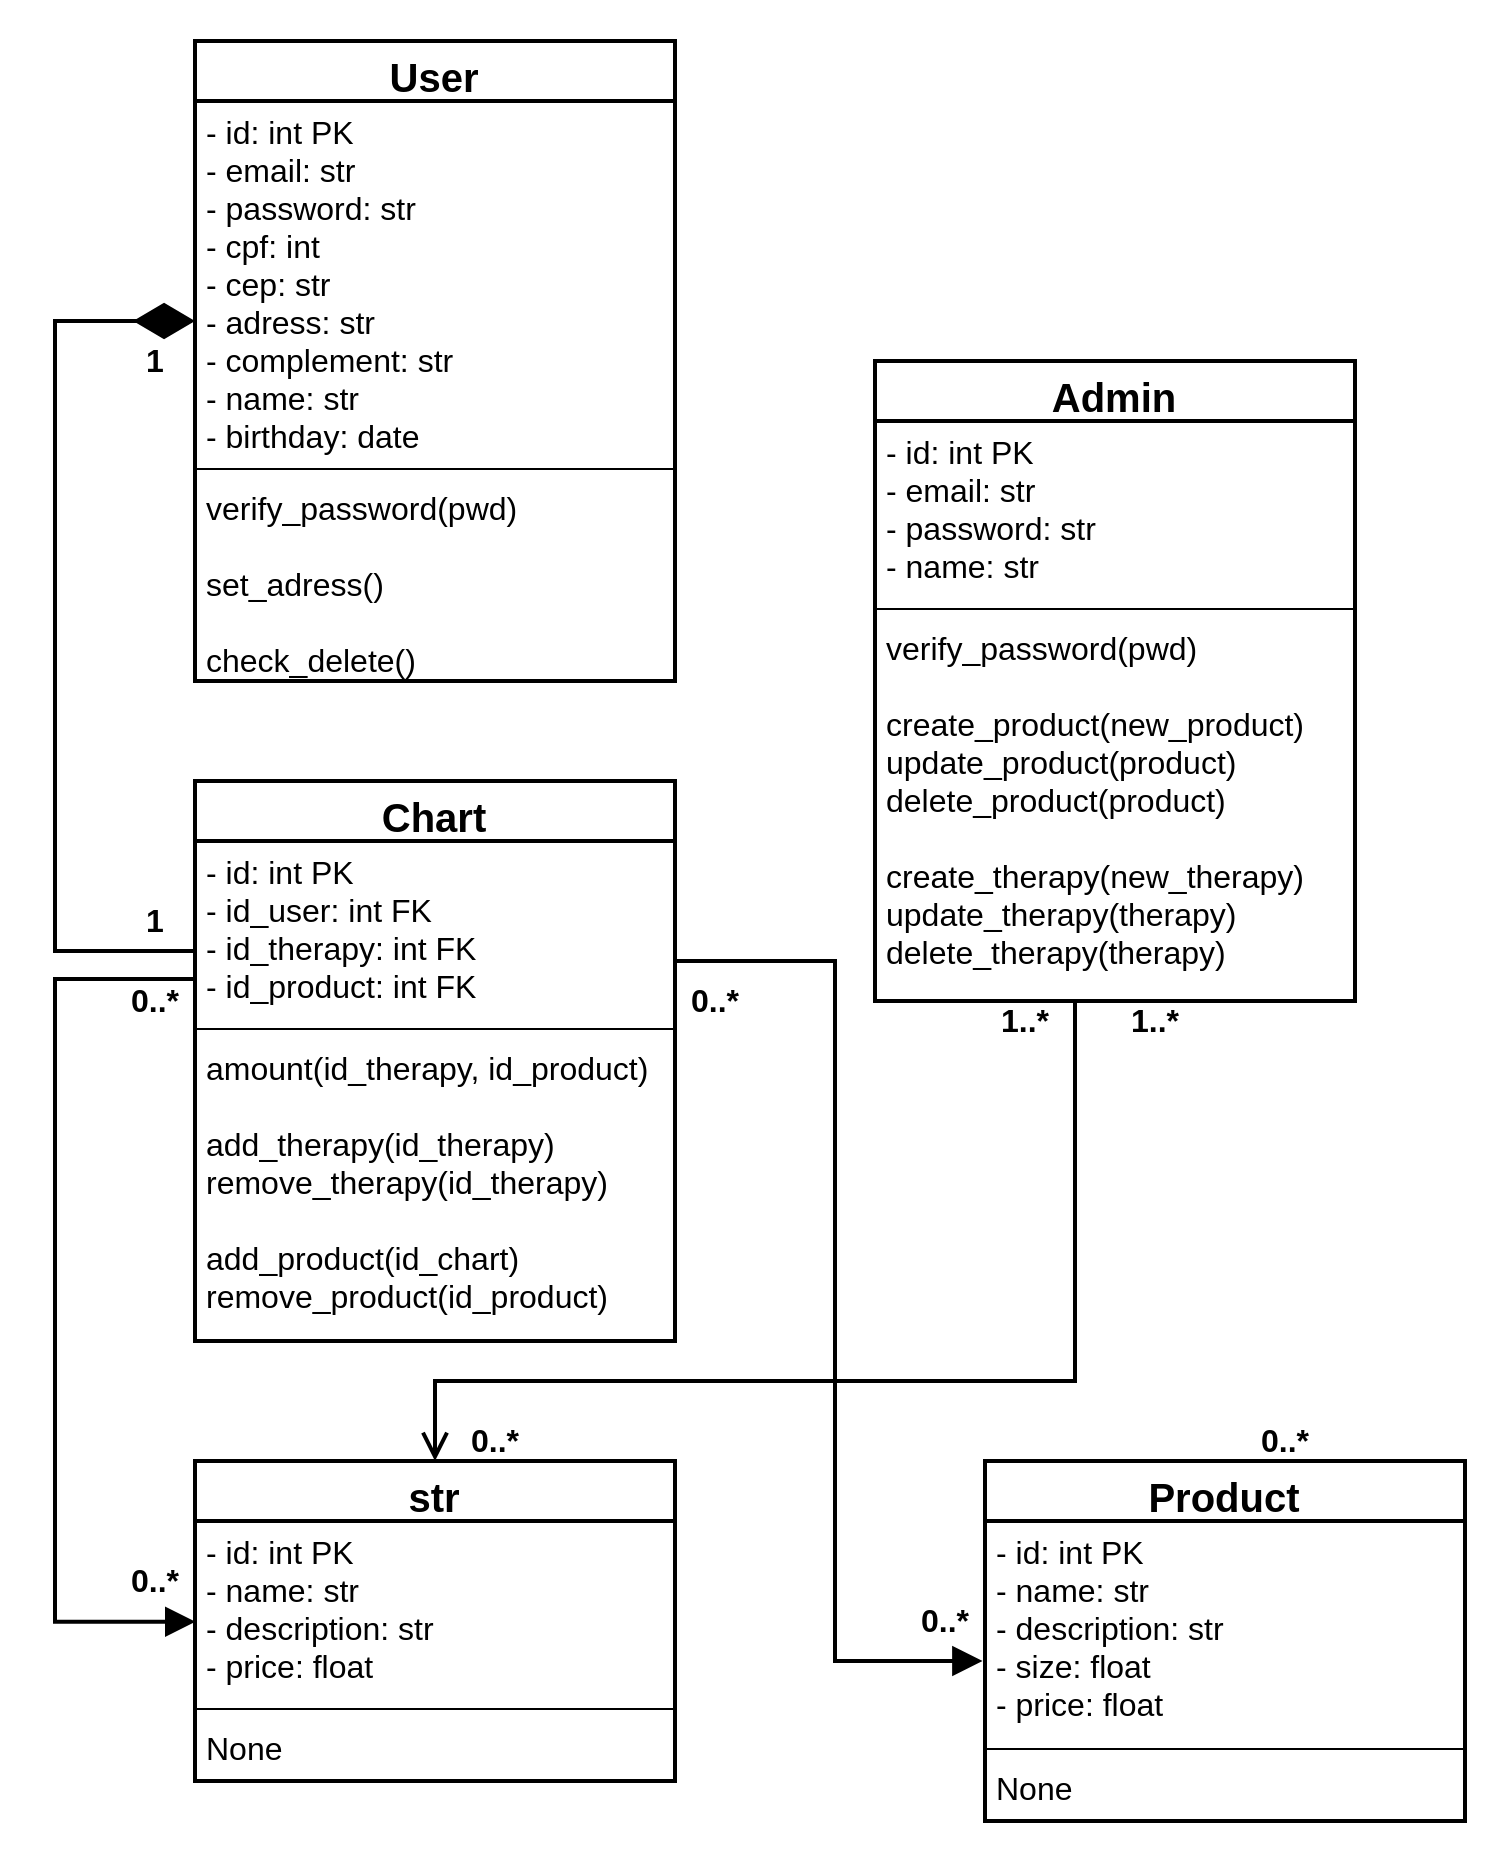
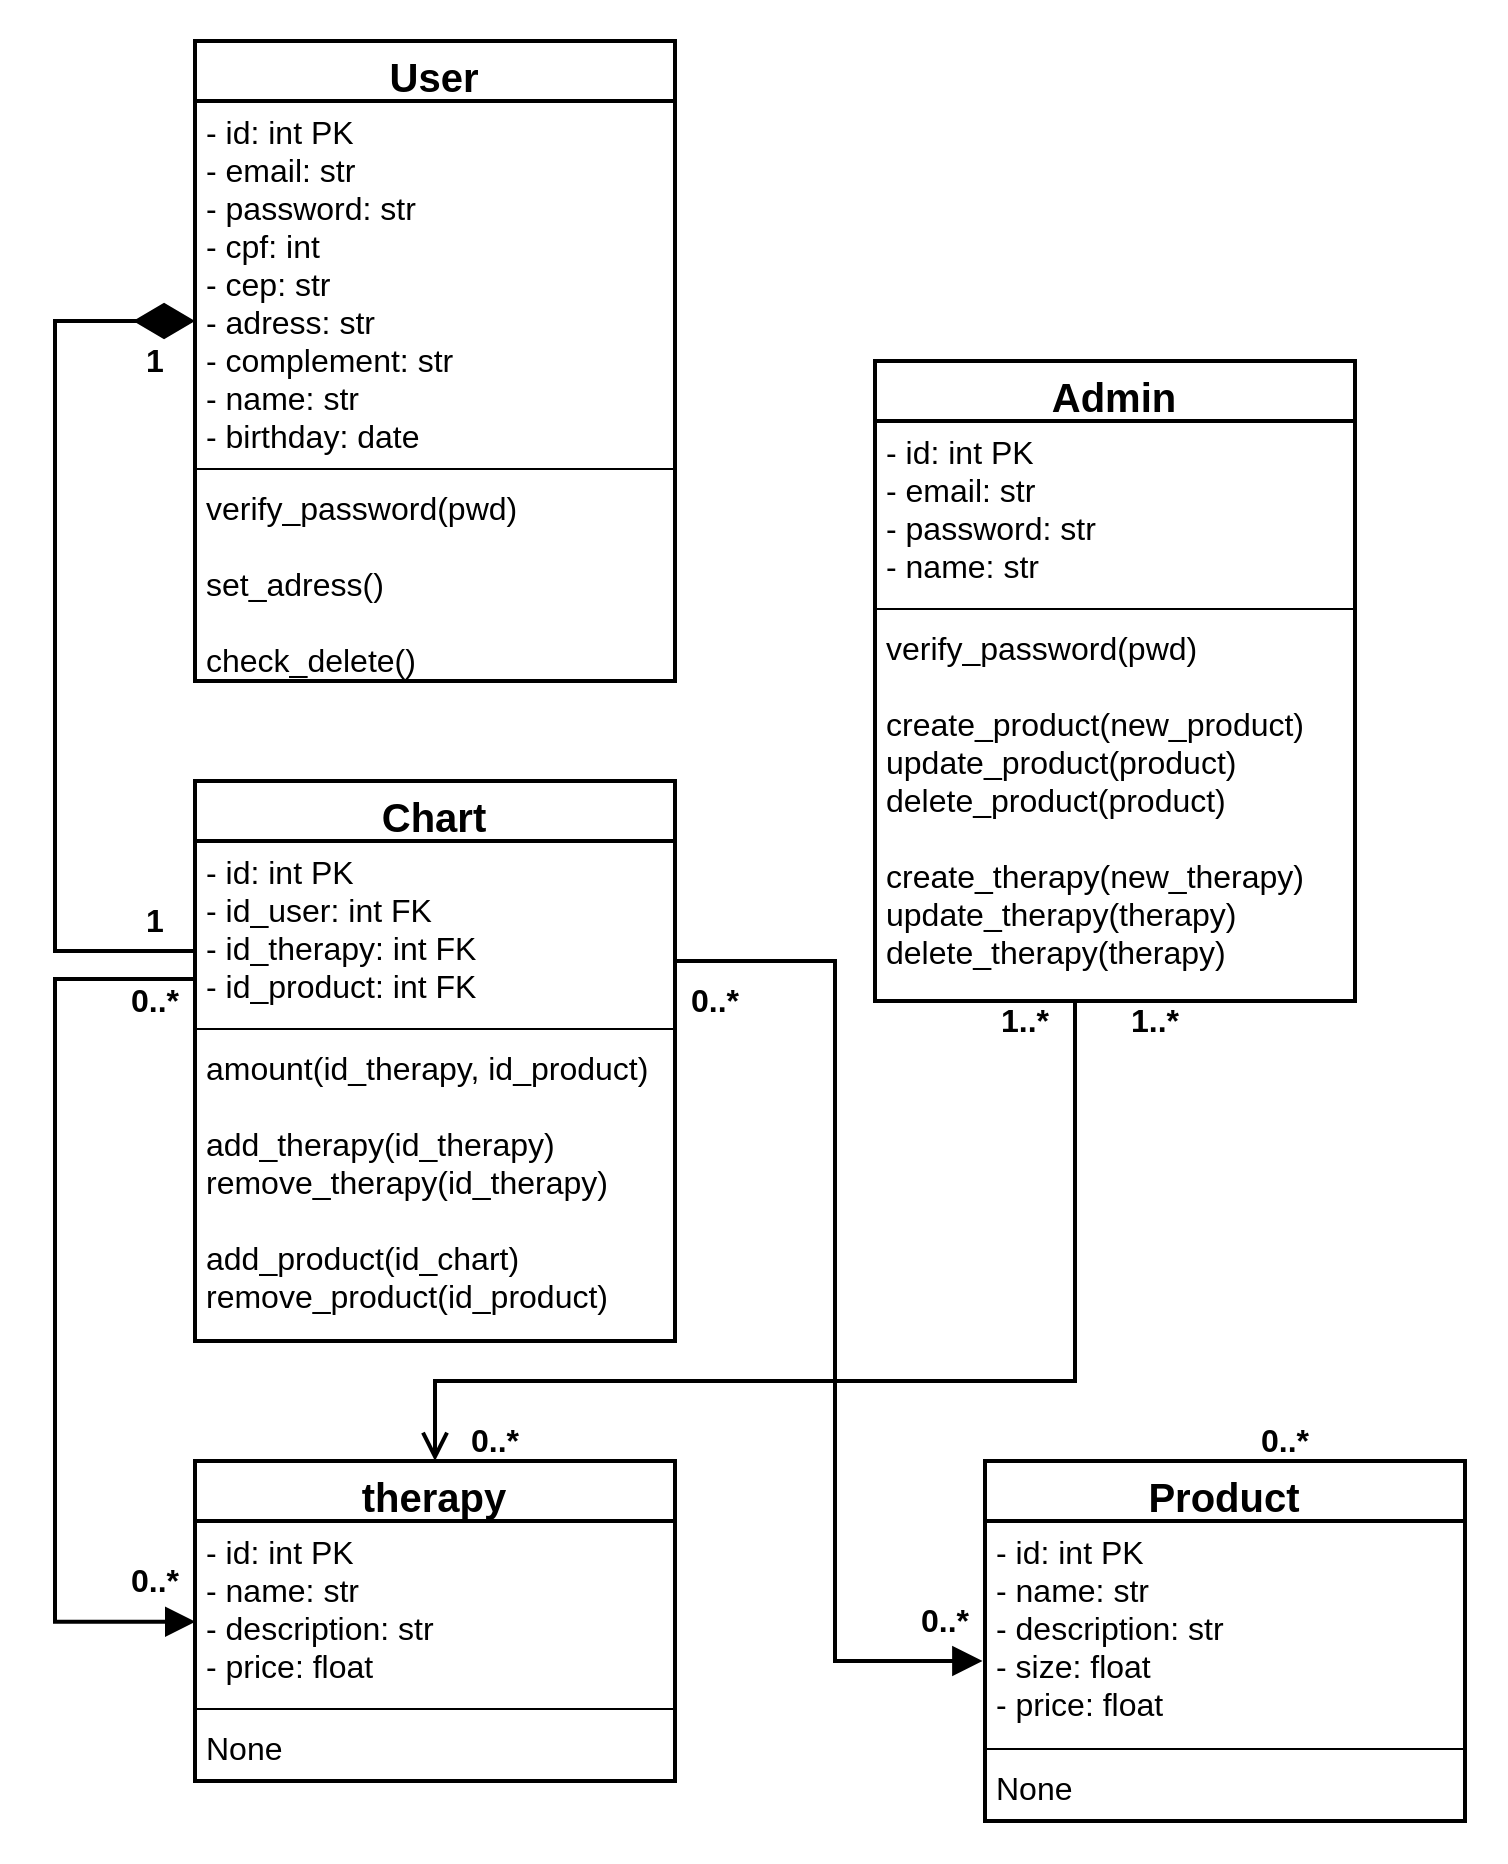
(434, 1499) -> (434, 1499)
